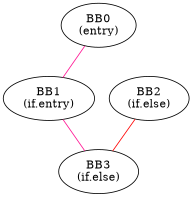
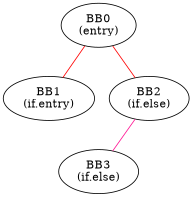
(74, 62) -> (74, 62)
none -> (124, 62)
(74, 135) -> none
(124, 135) -> (124, 135)
